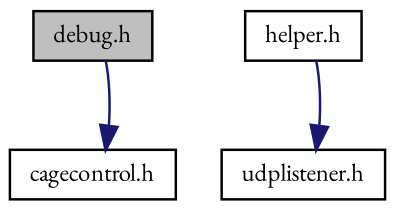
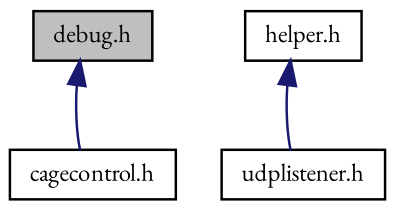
(109, 93) -> (76, 118)
(320, 93) -> (287, 118)
